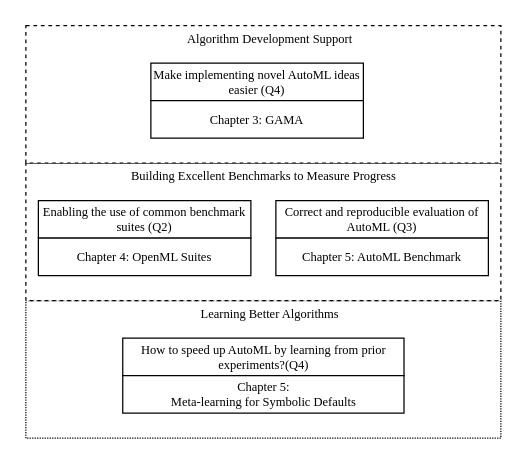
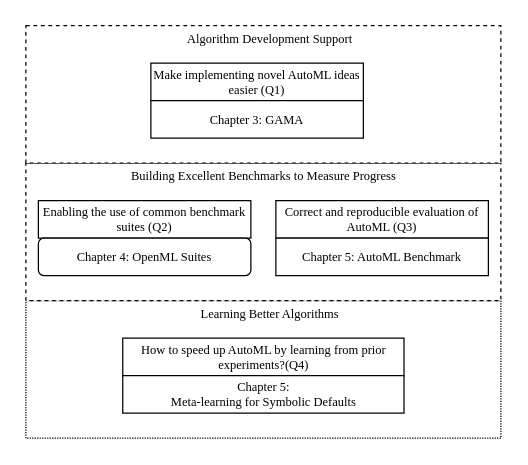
(257, 82) -> (257, 82)
(144, 257) -> (144, 257)
